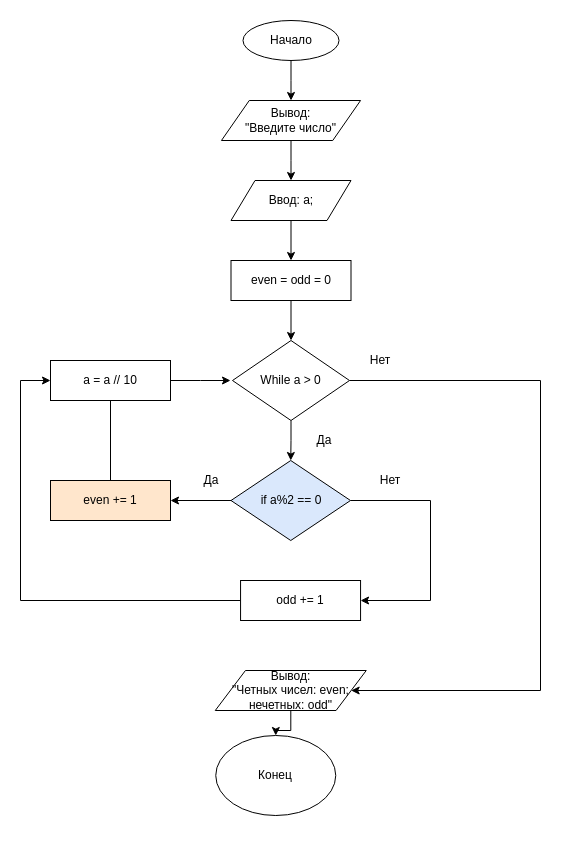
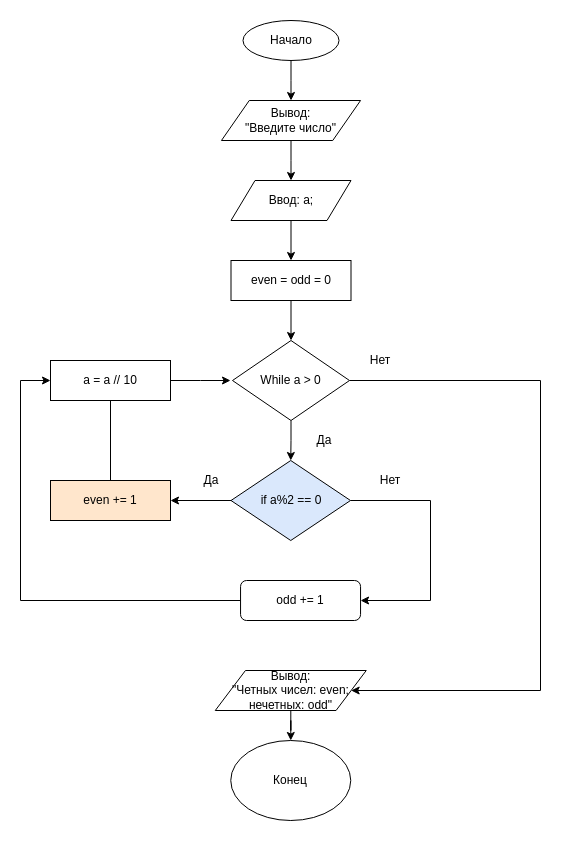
(301, 601) -> (301, 601)
(276, 776) -> (291, 781)
